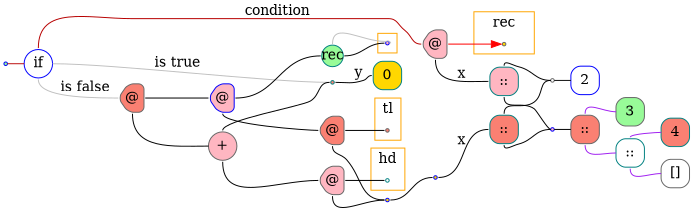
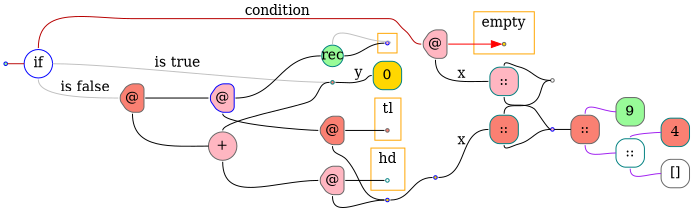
(504, 23) -> (504, 23)
(585, 80) -> none
(630, 112) -> (630, 112)
